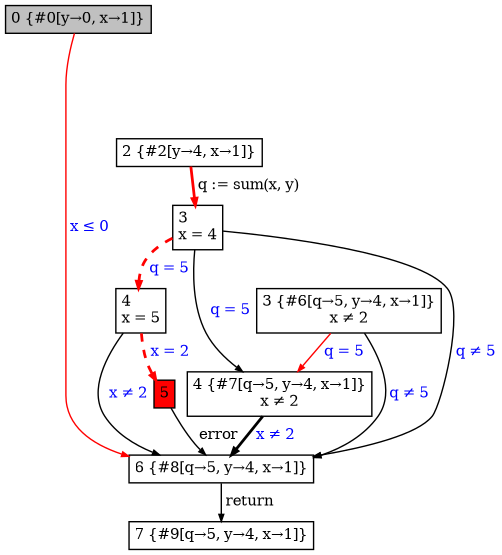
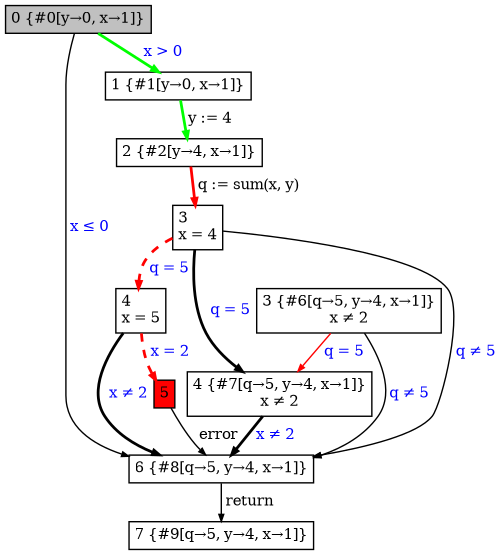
none -> (178, 86)
(66, 257) -> (66, 257)
(199, 315) -> (199, 315)
(99, 403) -> (99, 403)
